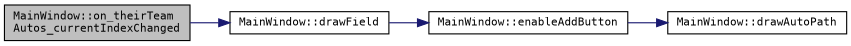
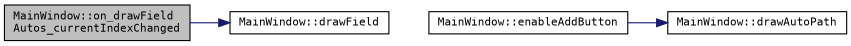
(97, 23) -> (97, 23)
(403, 23) -> none
